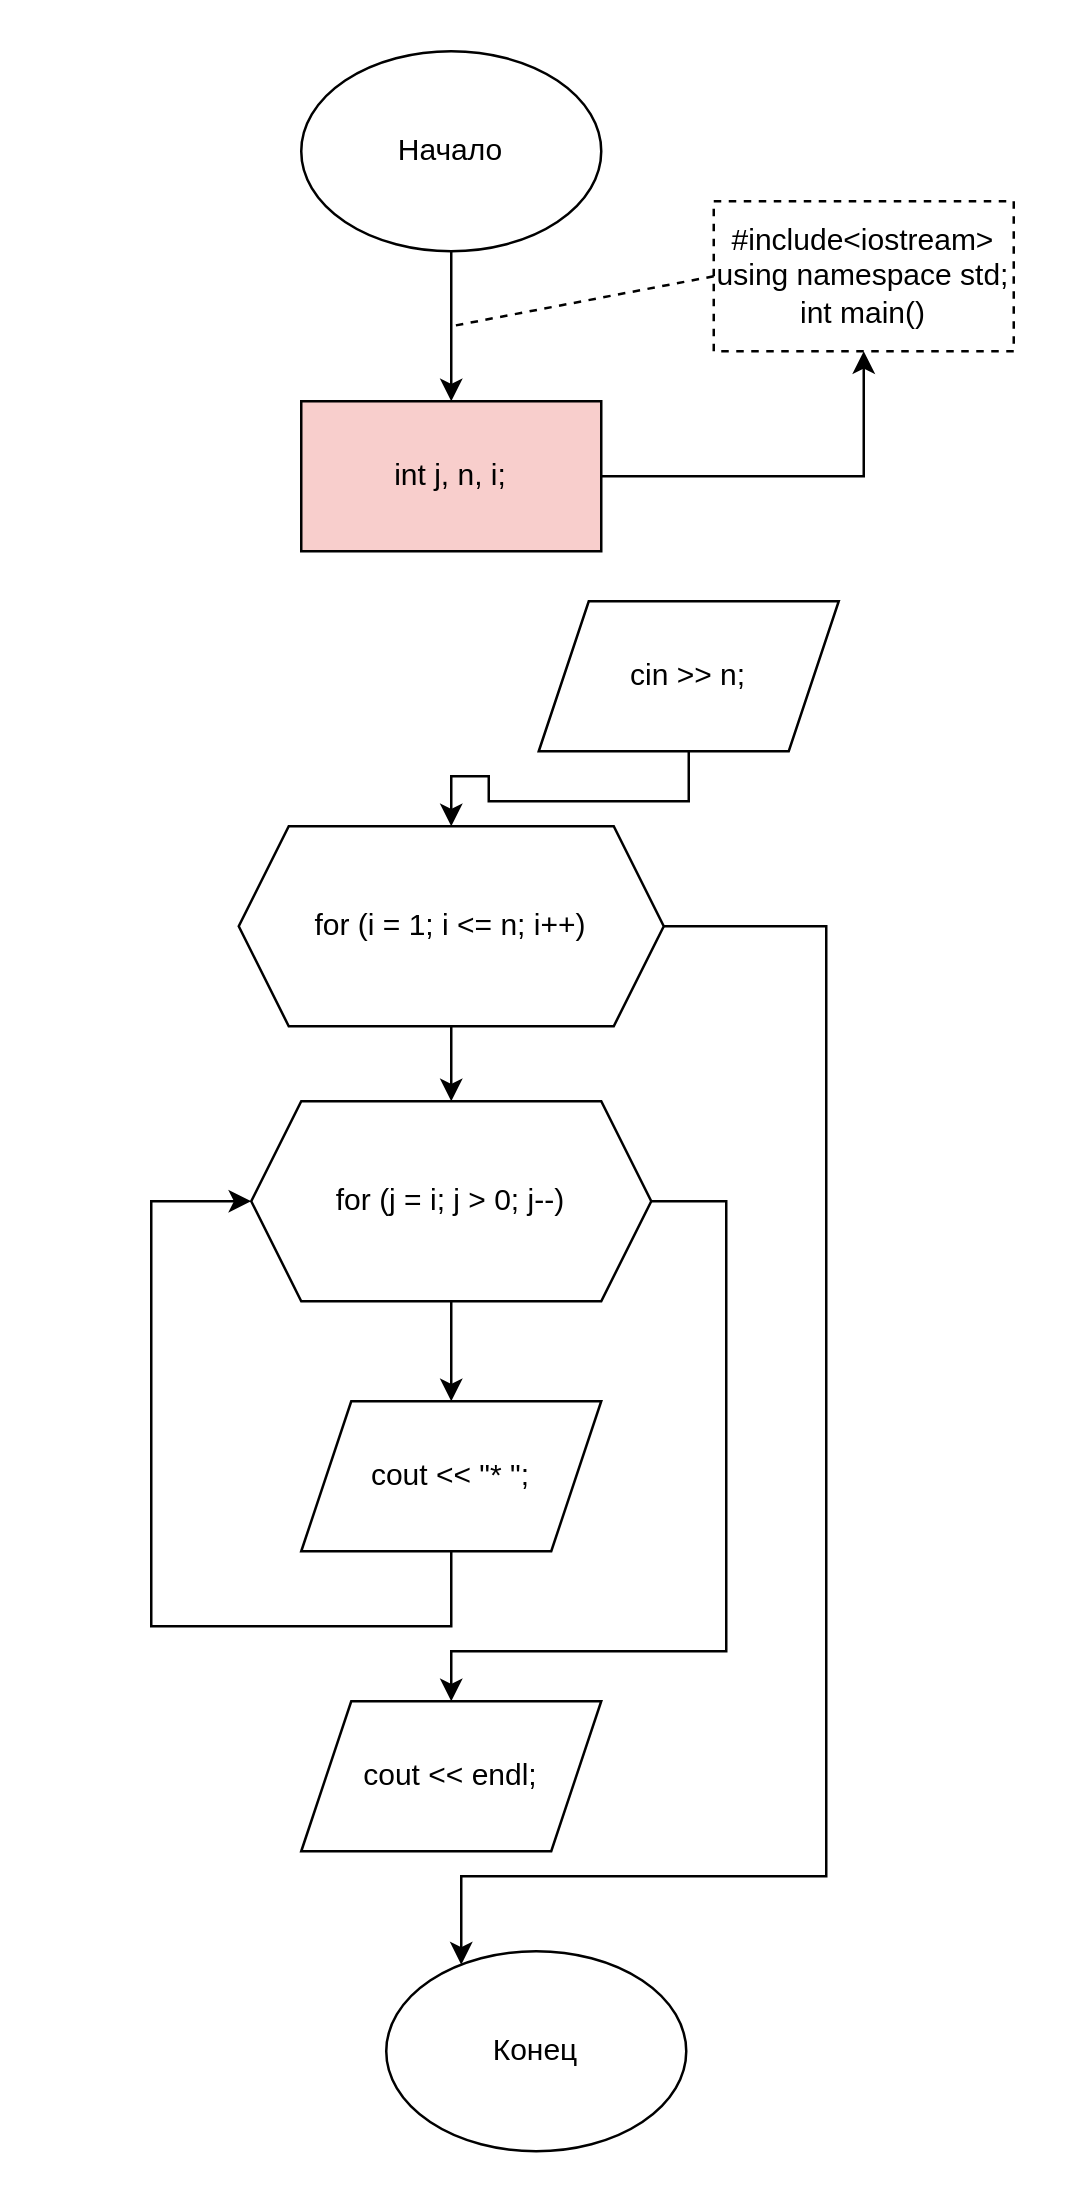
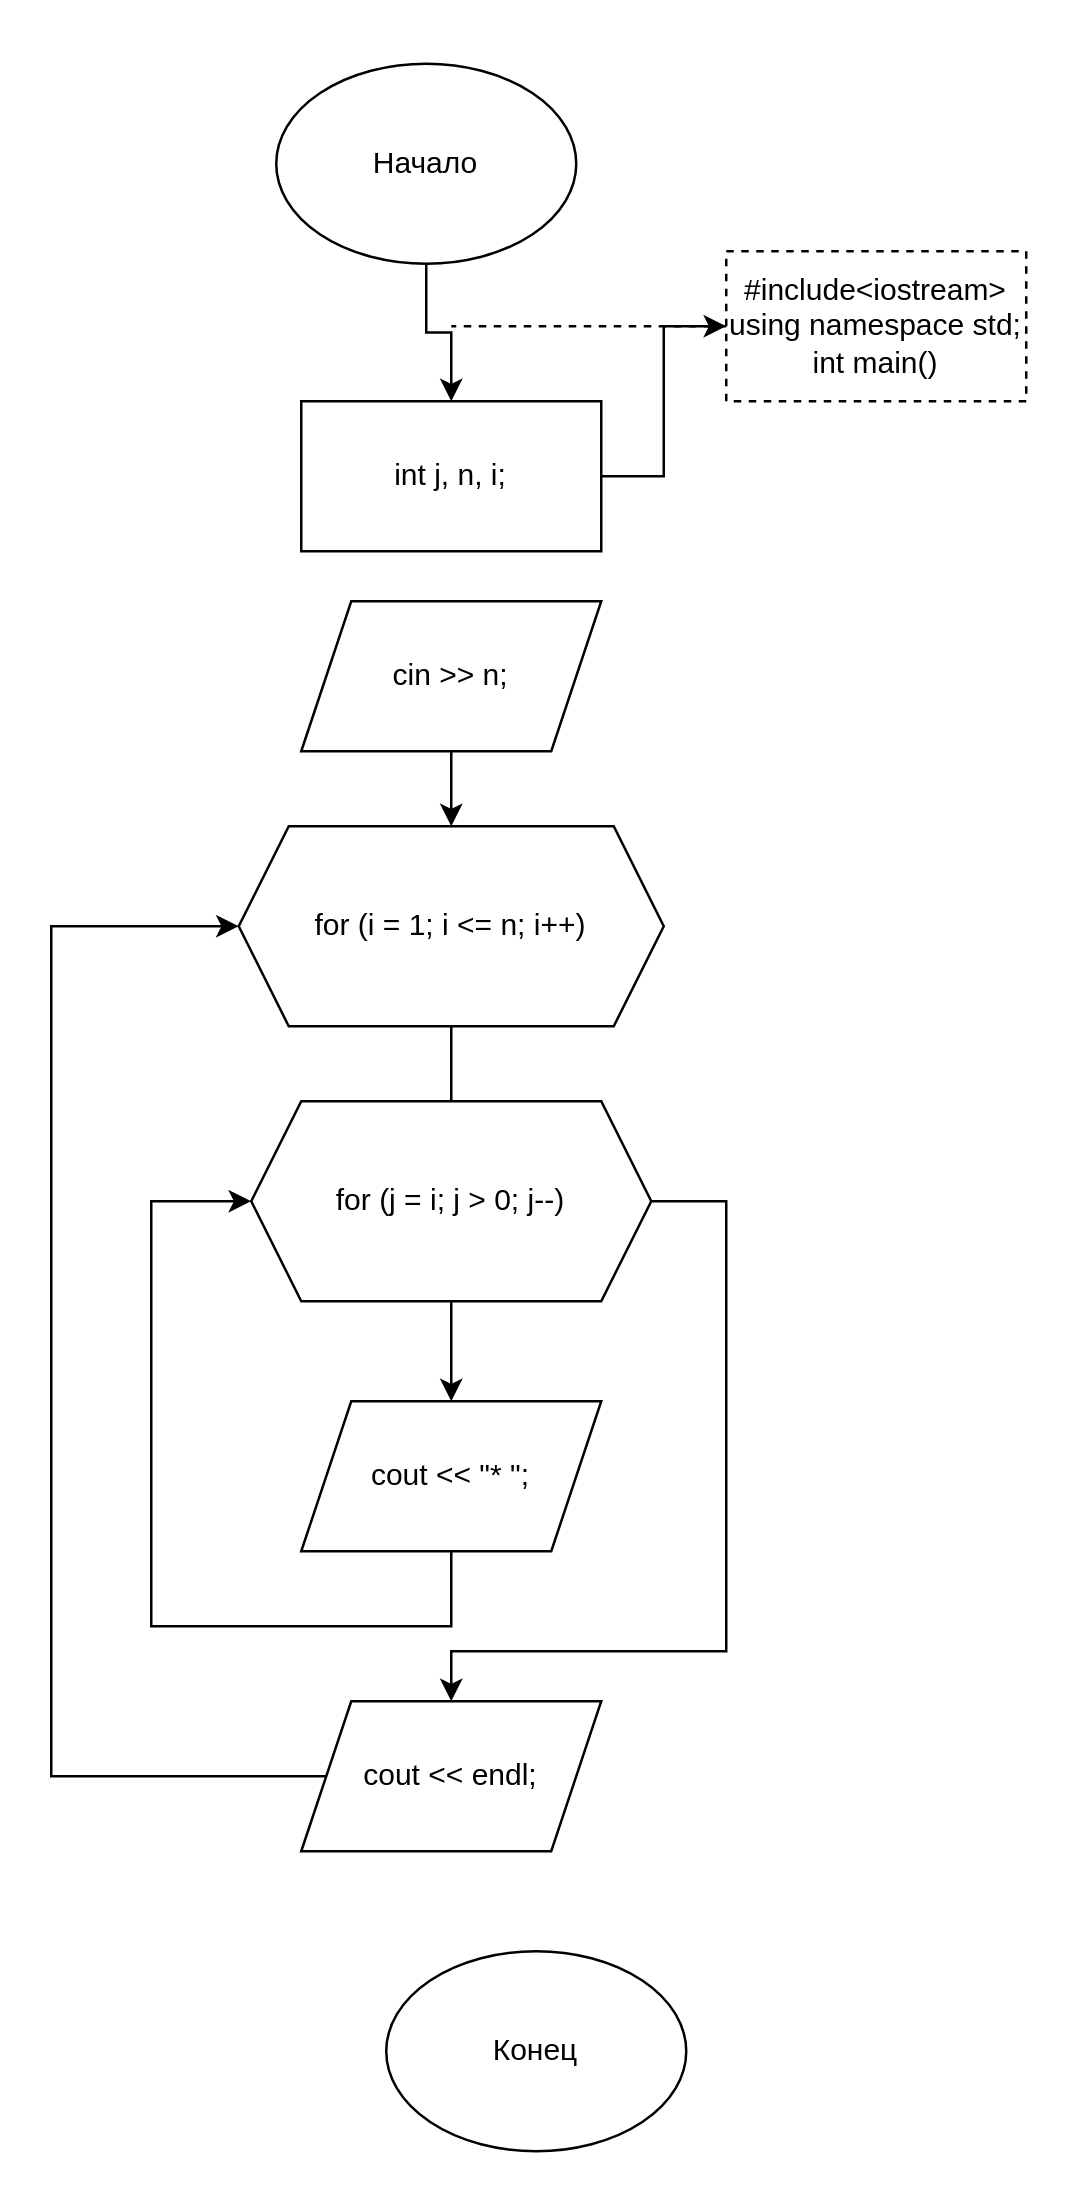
(451, 151) -> (426, 164)
(864, 276) -> (876, 326)
(451, 476) -> (451, 476)
(689, 676) -> (451, 676)
(451, 1083) -> (451, 1090)
none -> (51, 1403)
(826, 1538) -> none
